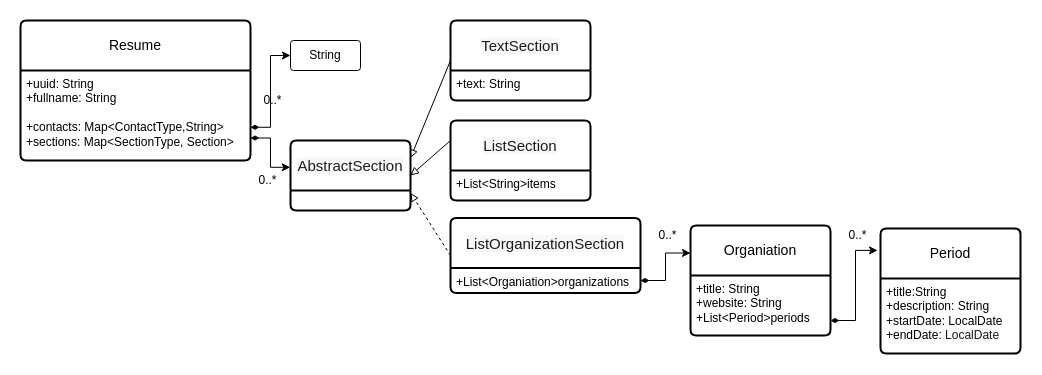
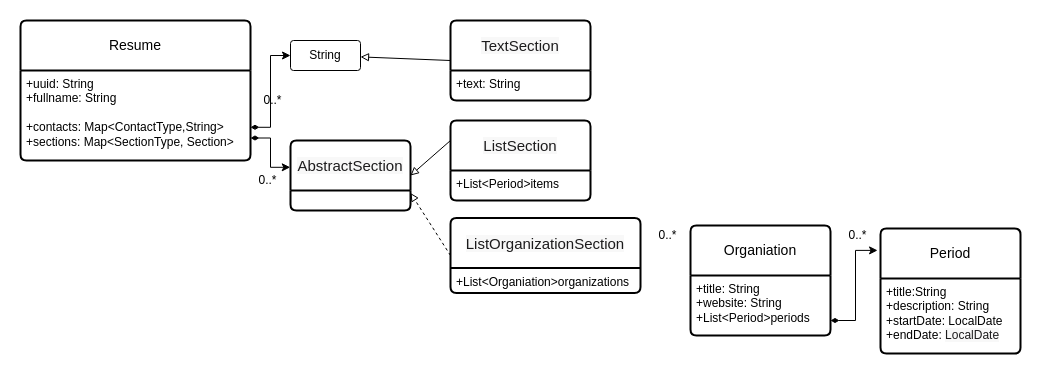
(432, 105) -> (410, 59)
(512, 185) -> (512, 185)
(666, 266) -> none
